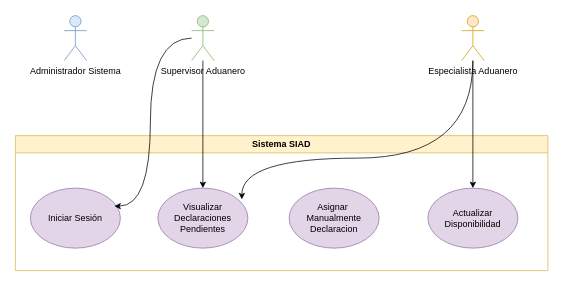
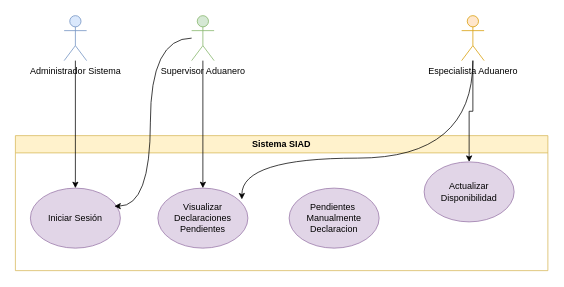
none -> (75, 122)
(334, 218) -> (334, 218)
(473, 218) -> (469, 192)
